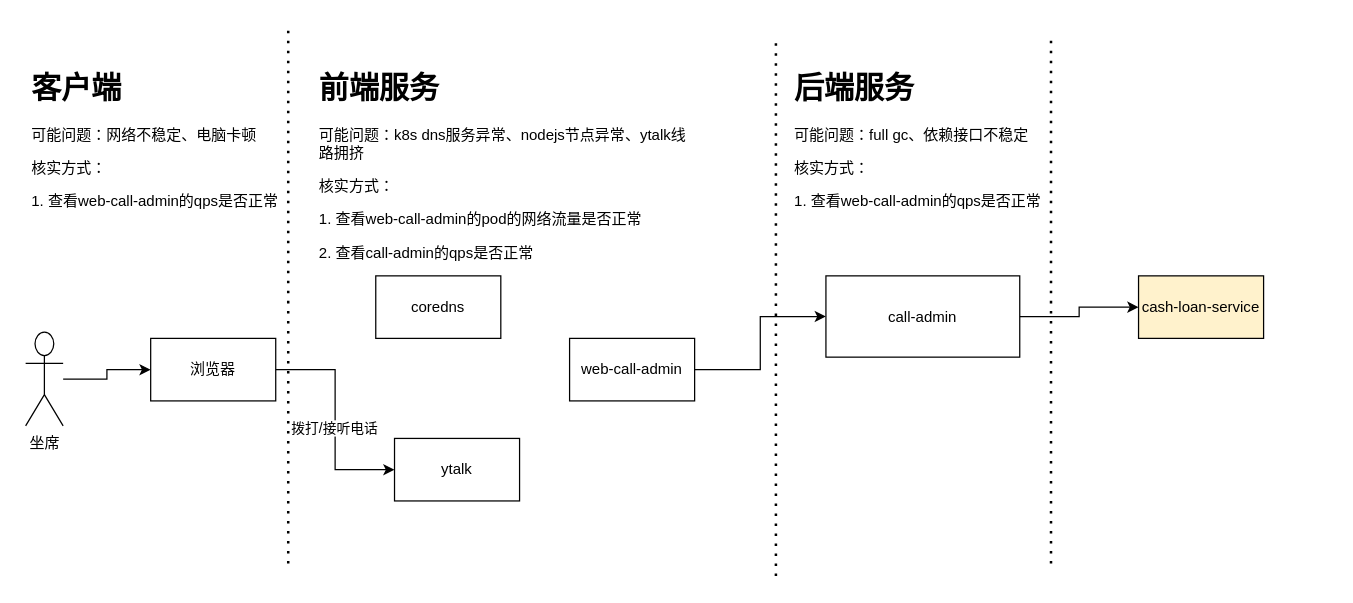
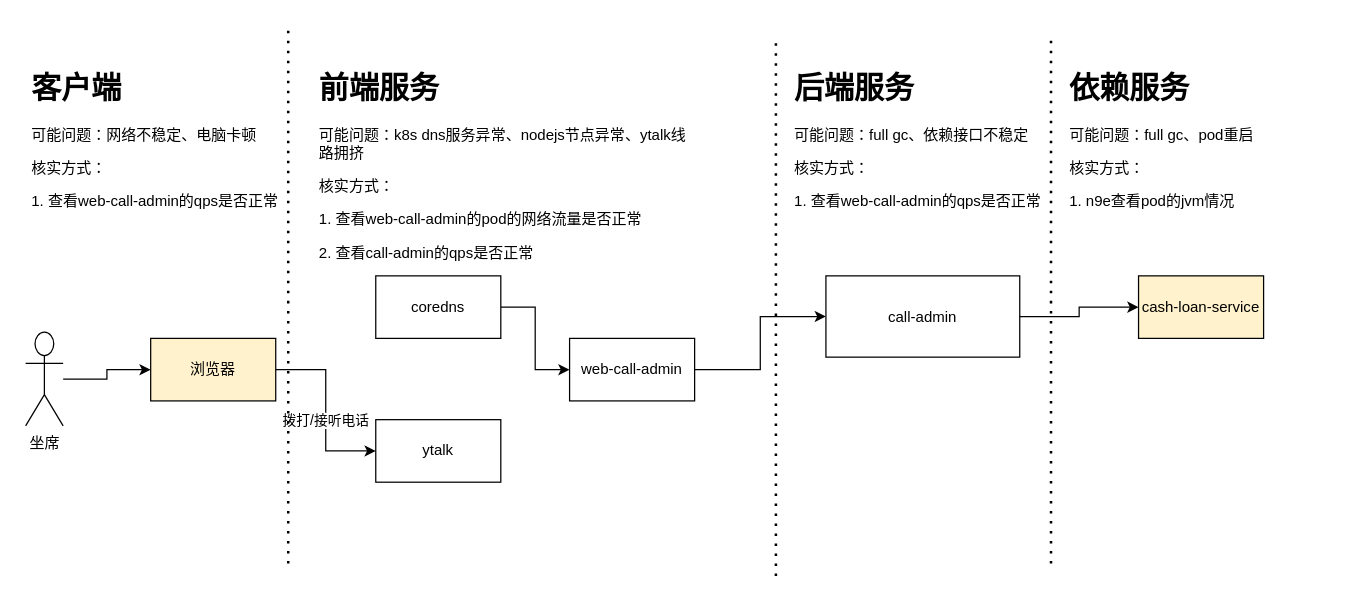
none -> (1194, 154)
none -> (535, 334)
(213, 369) -> (213, 369)
(457, 469) -> (438, 451)
